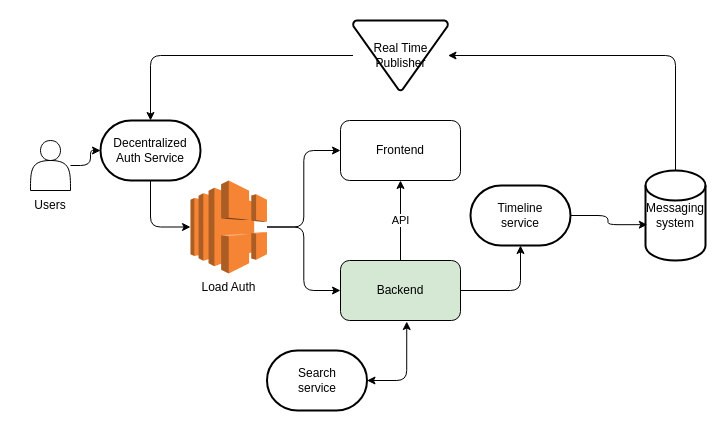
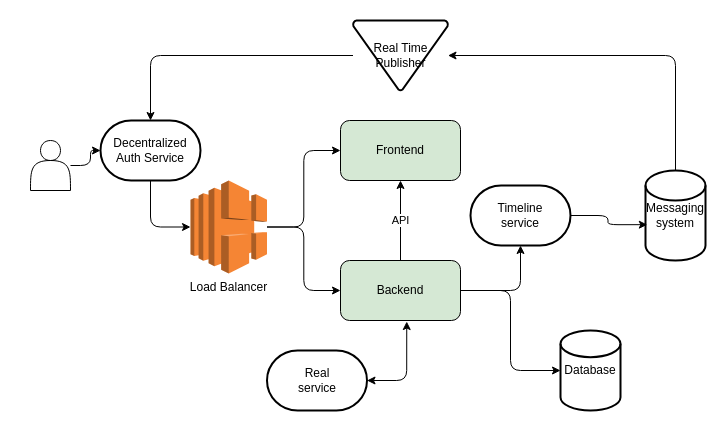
(401, 151) -> (401, 151)
(51, 206) -> none
(229, 288) -> (229, 288)
none -> (511, 349)
none -> (591, 371)
(318, 381) -> (318, 381)
